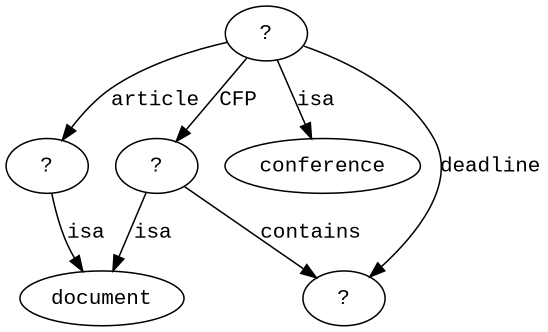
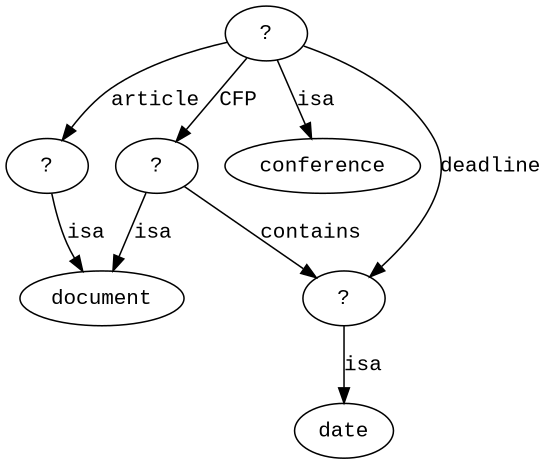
none -> (344, 431)
